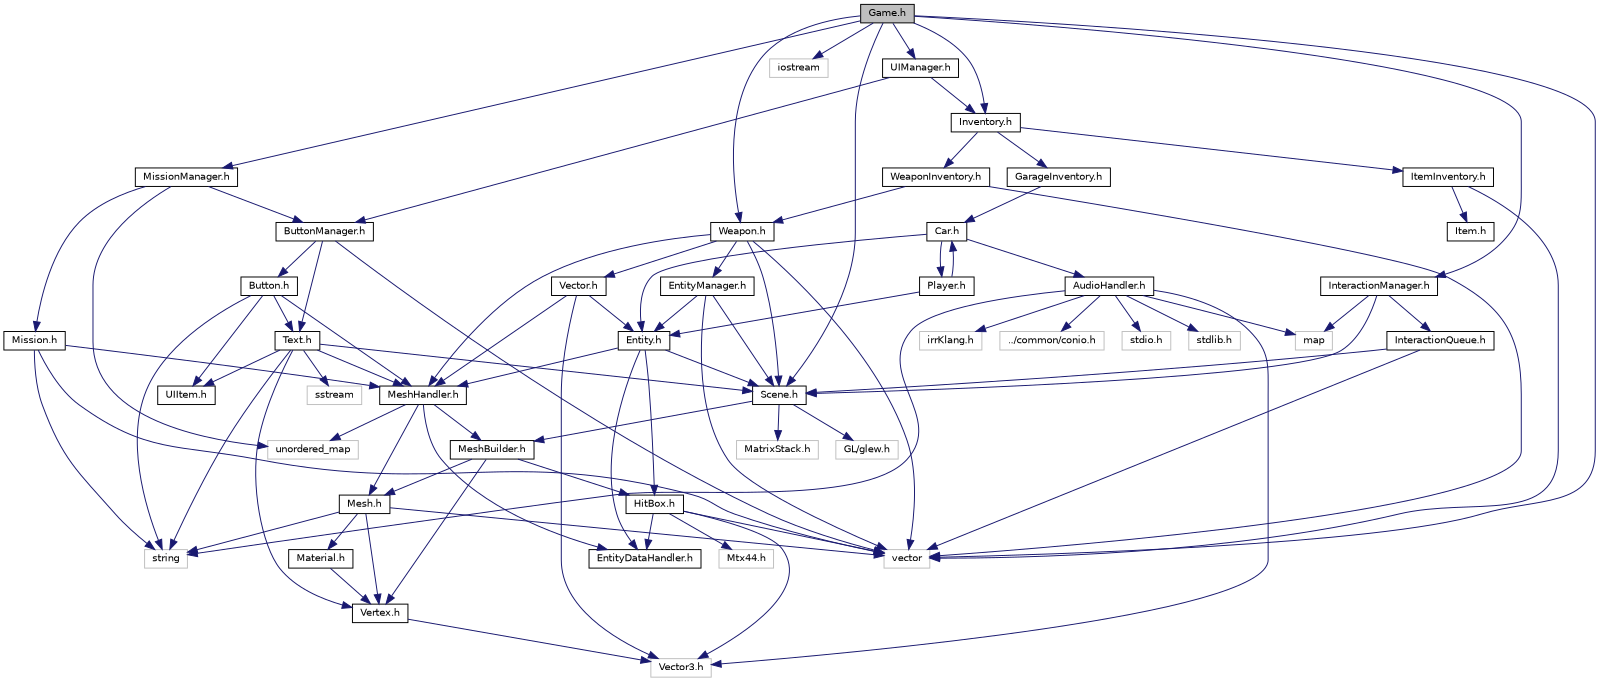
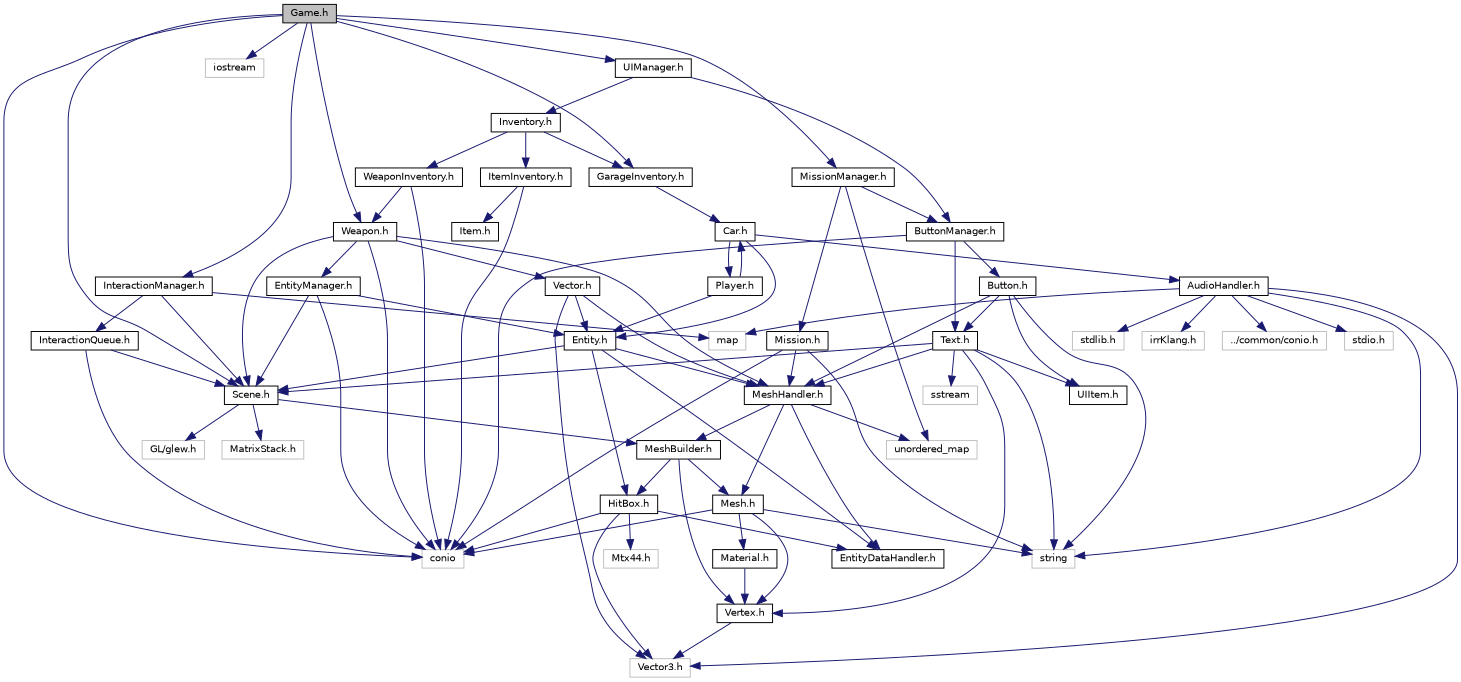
(962, 52) -> (490, 73)
(907, 559) -> (443, 559)
